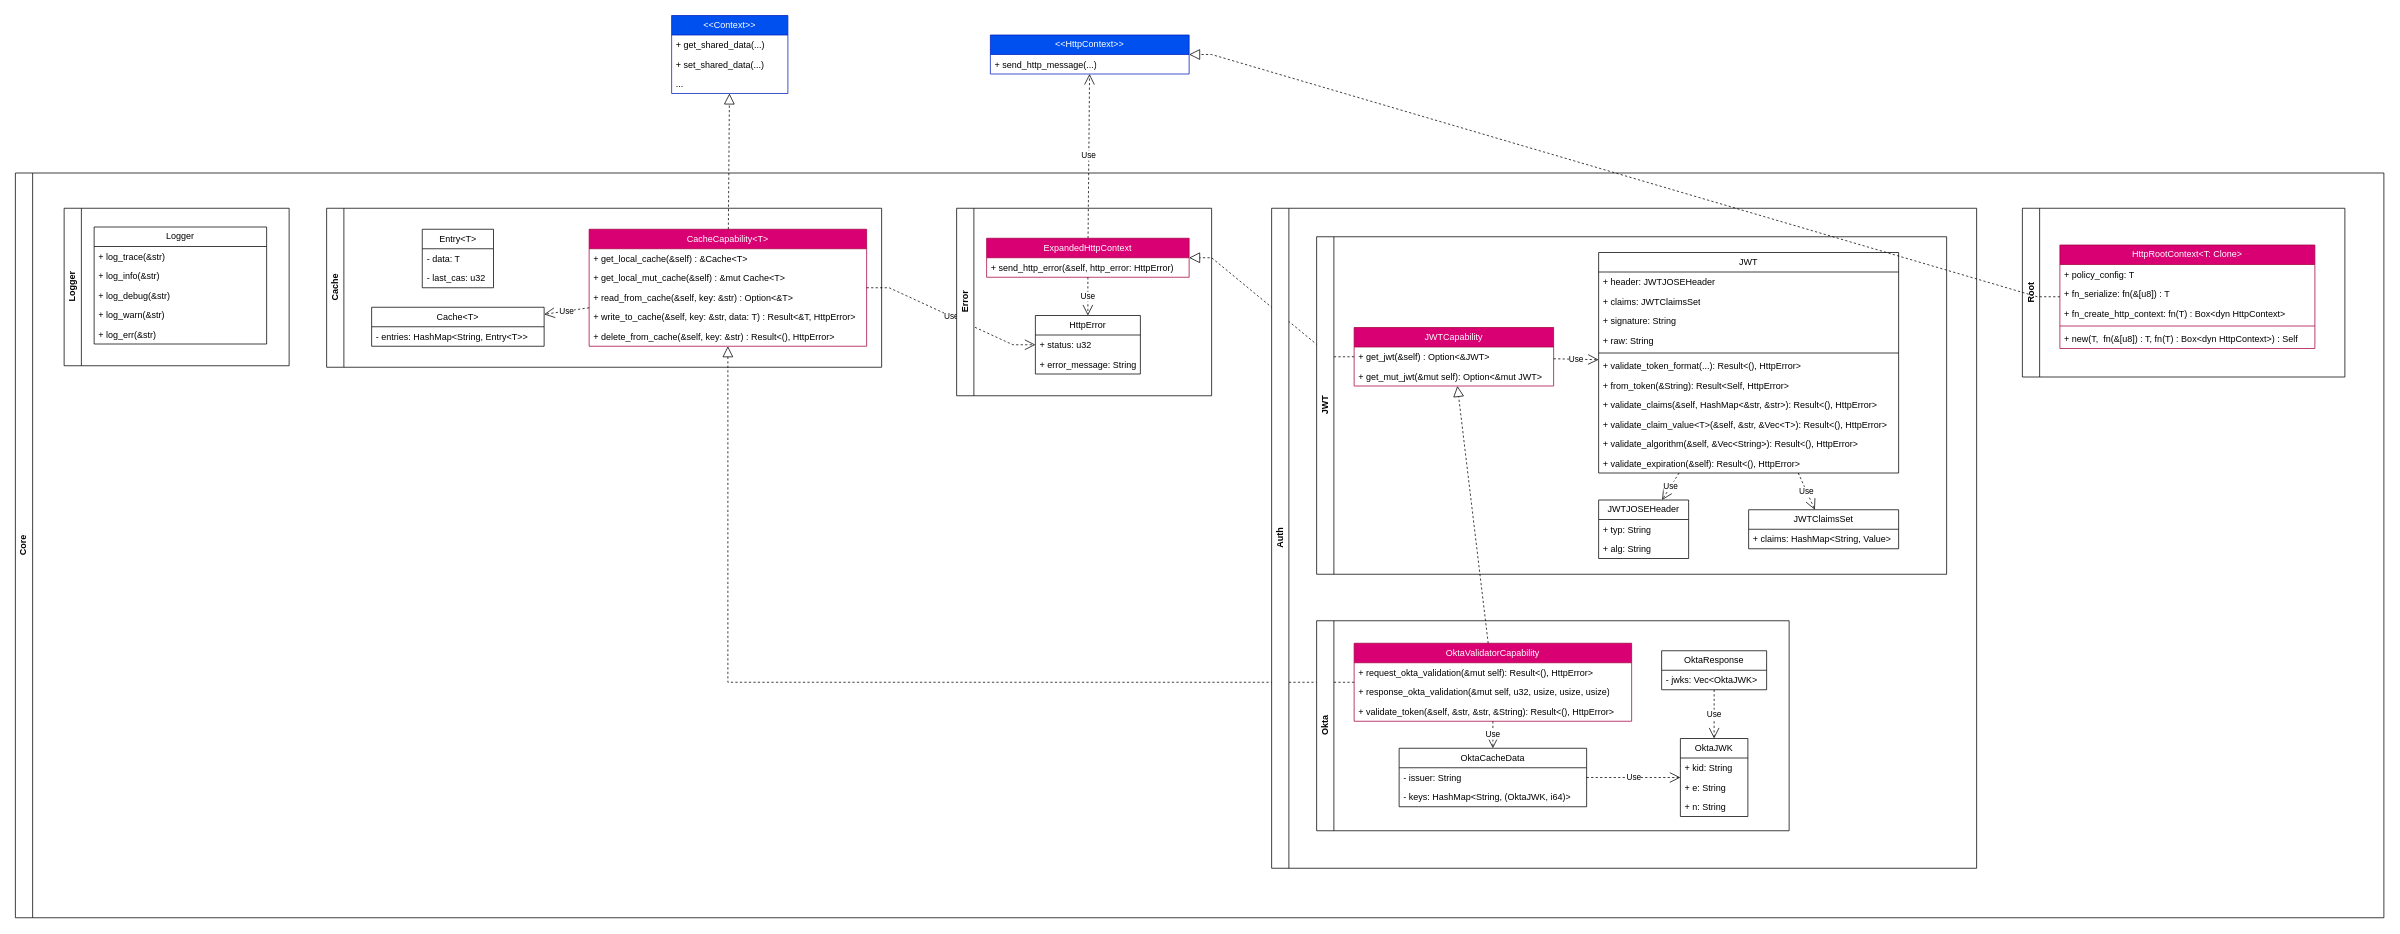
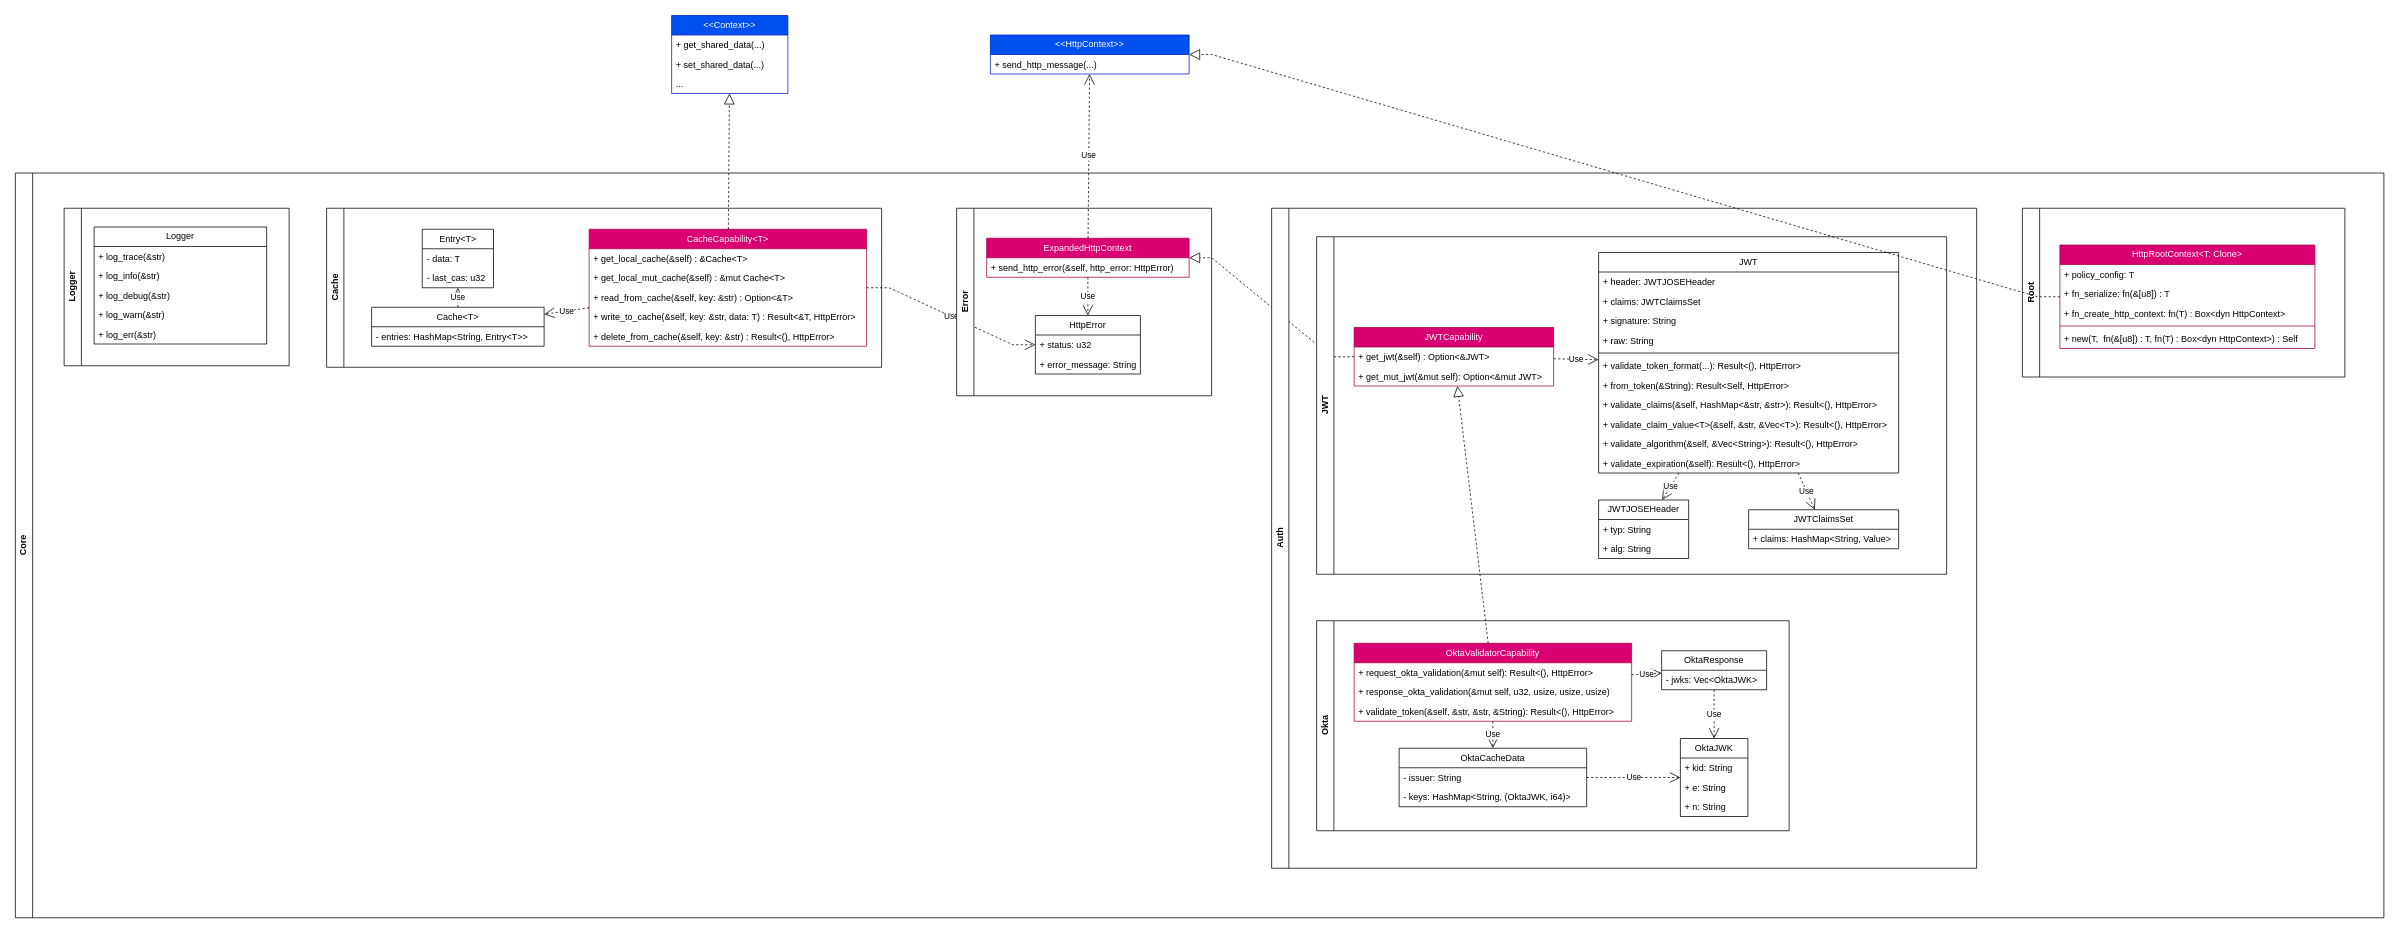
none -> (458, 298)
none -> (1646, 674)
(837, 682) -> none
